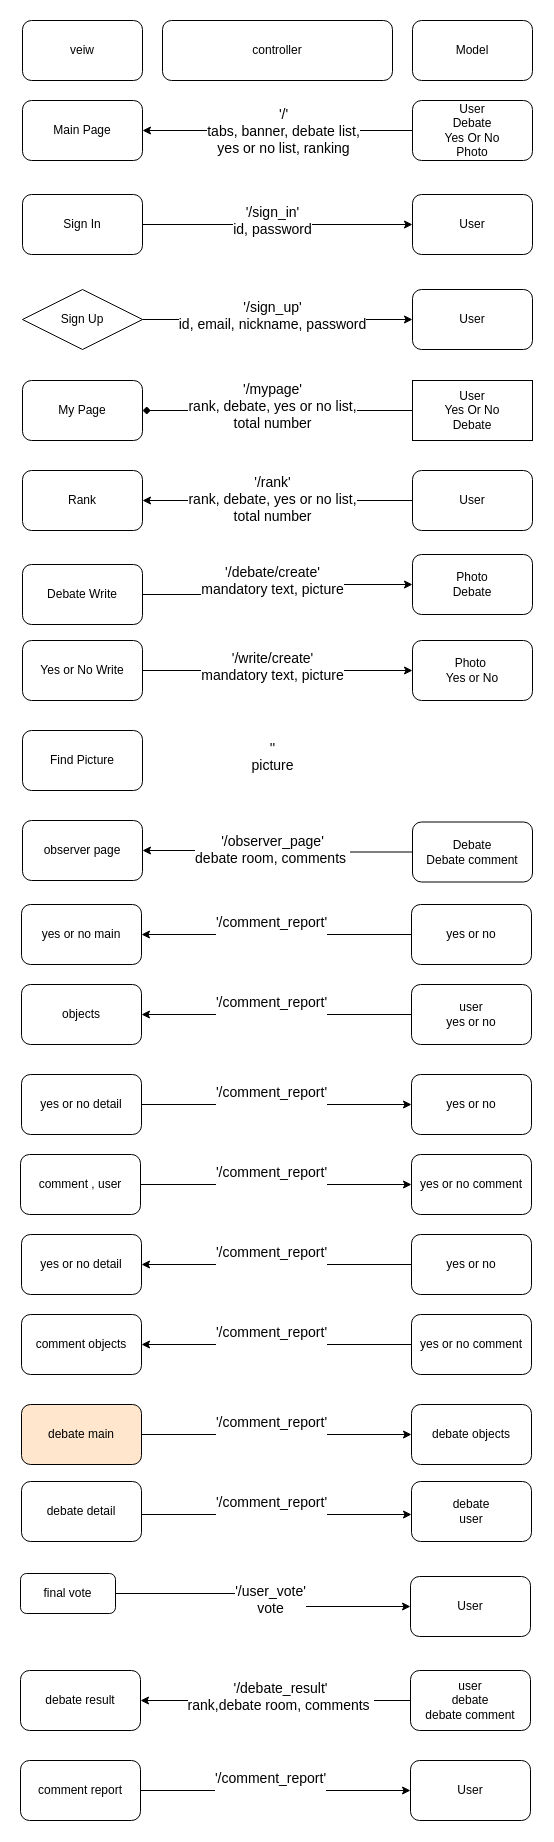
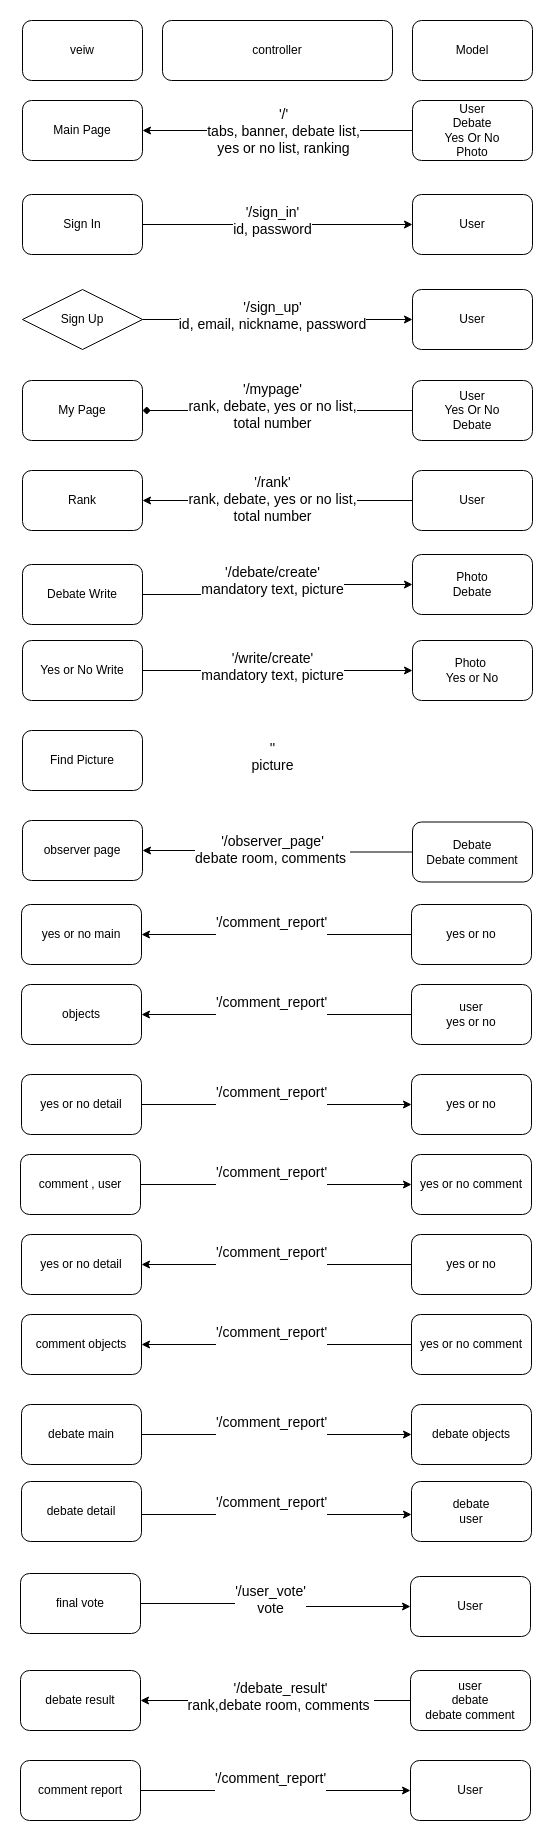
(473, 411) -> (473, 411)
(82, 1435) -> (82, 1435)
(68, 1594) -> (81, 1604)
